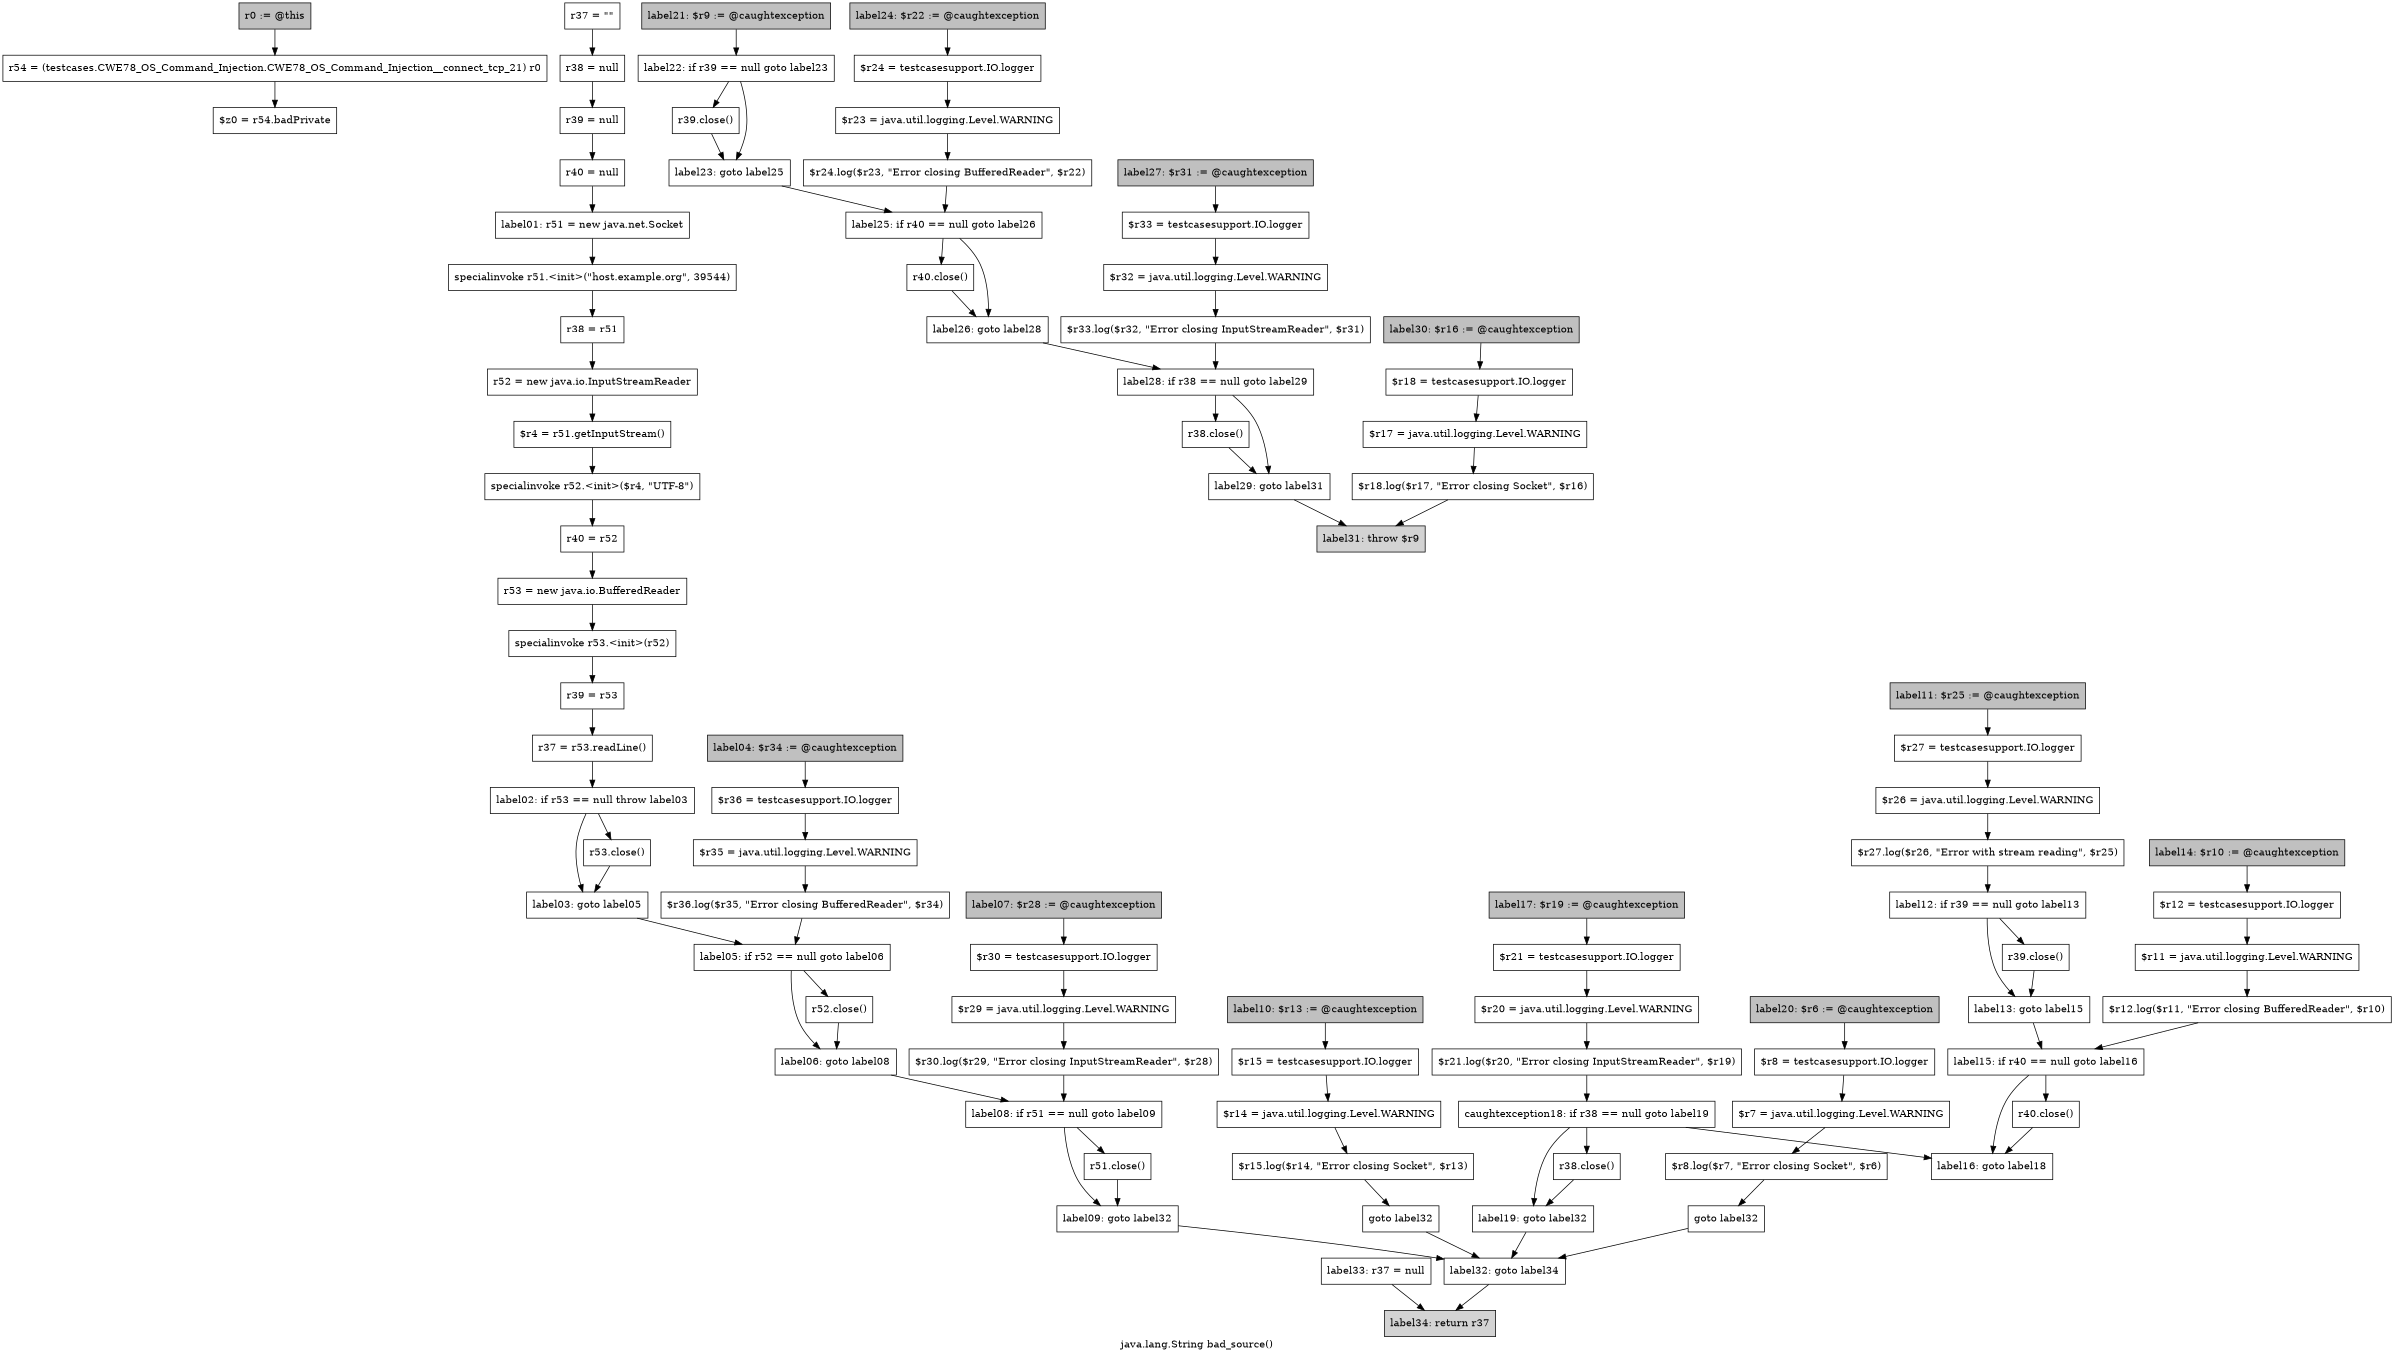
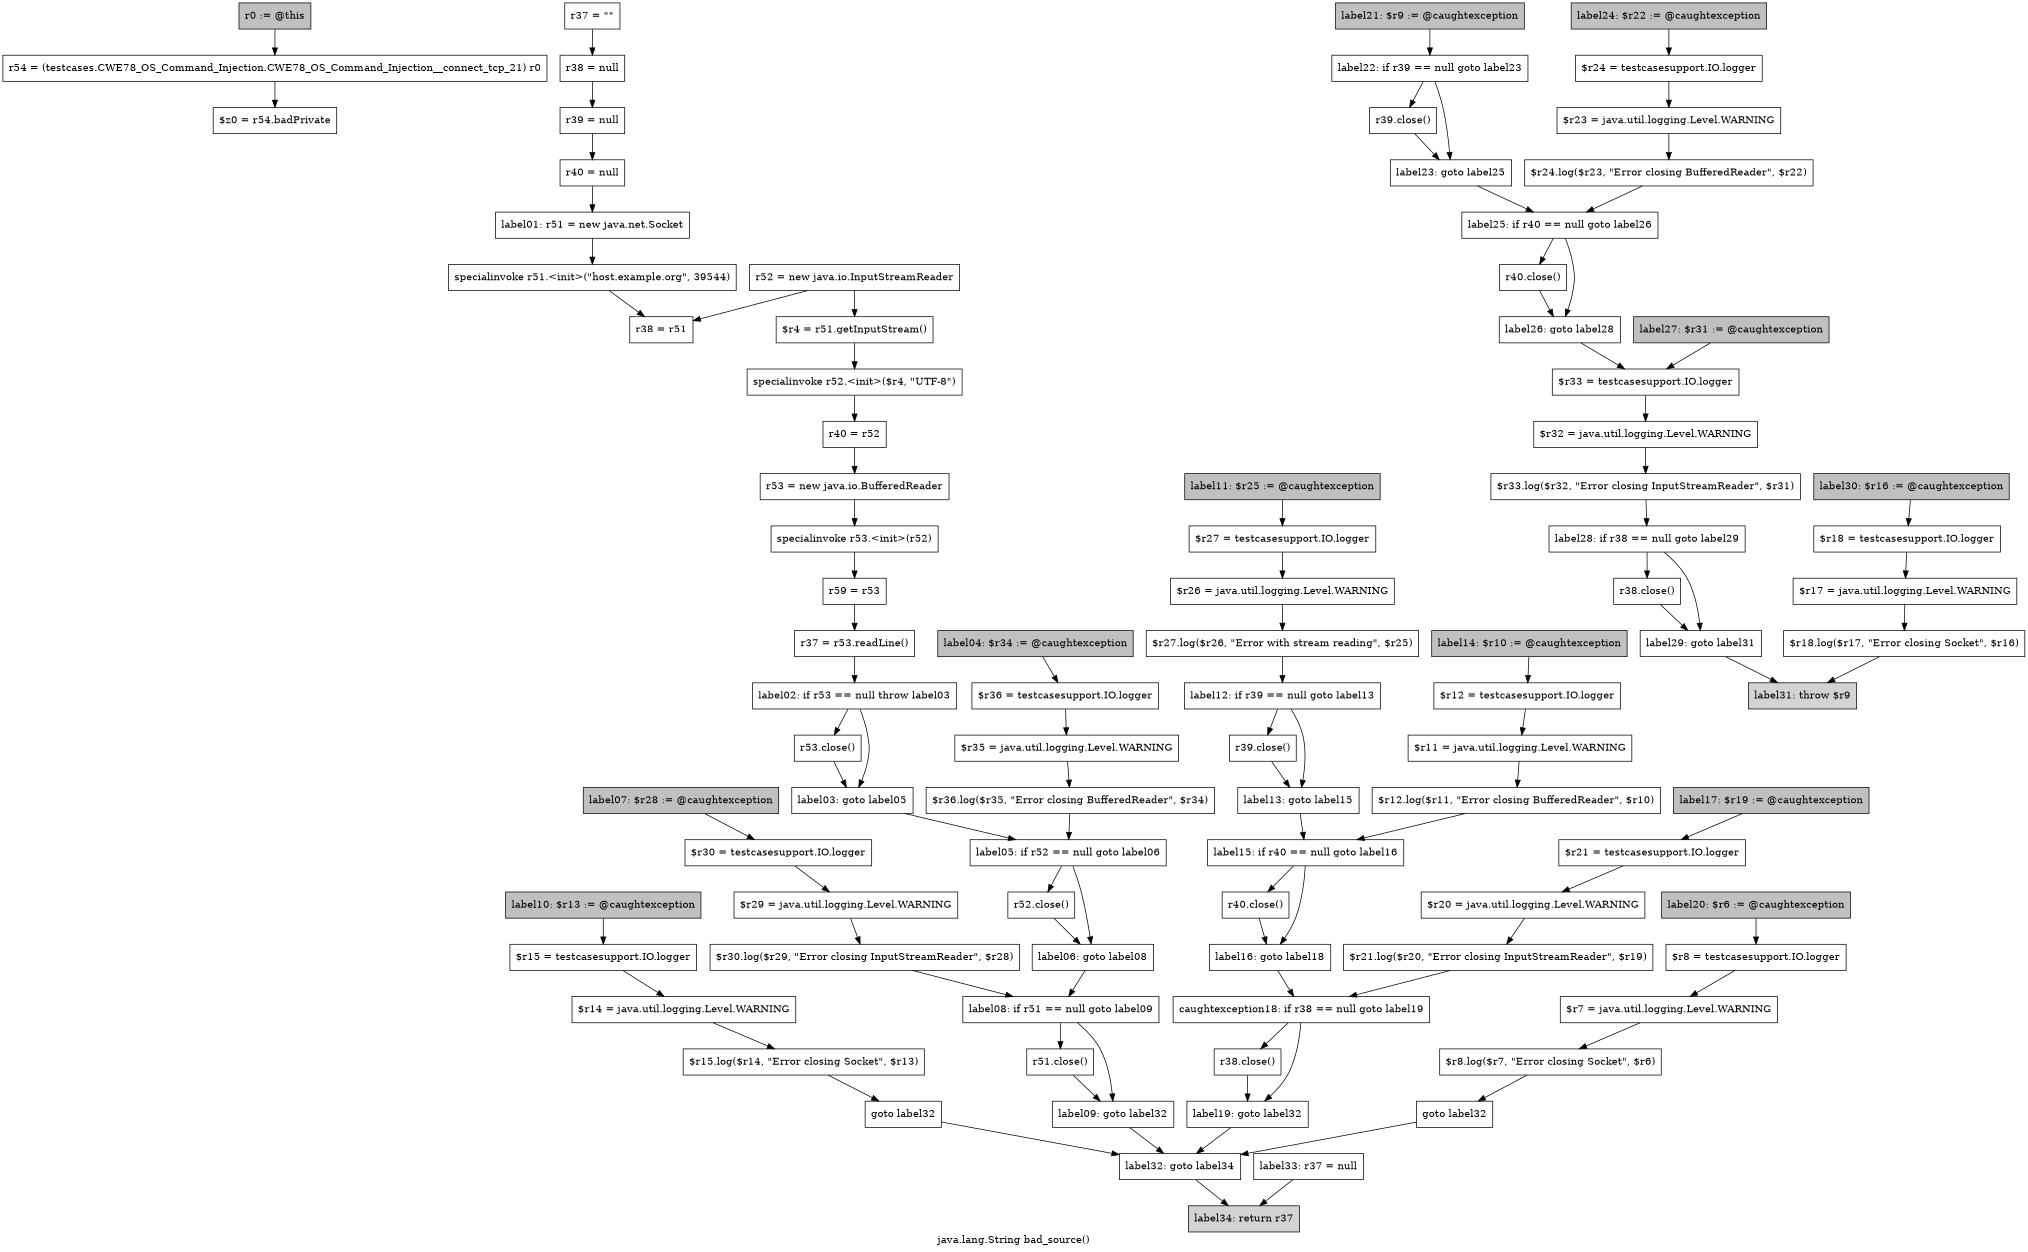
(592, 352) -> (754, 305)
(1098, 355) -> (1599, 354)
(592, 696) -> (855, 591)
(1799, 1142) -> (1284, 980)
